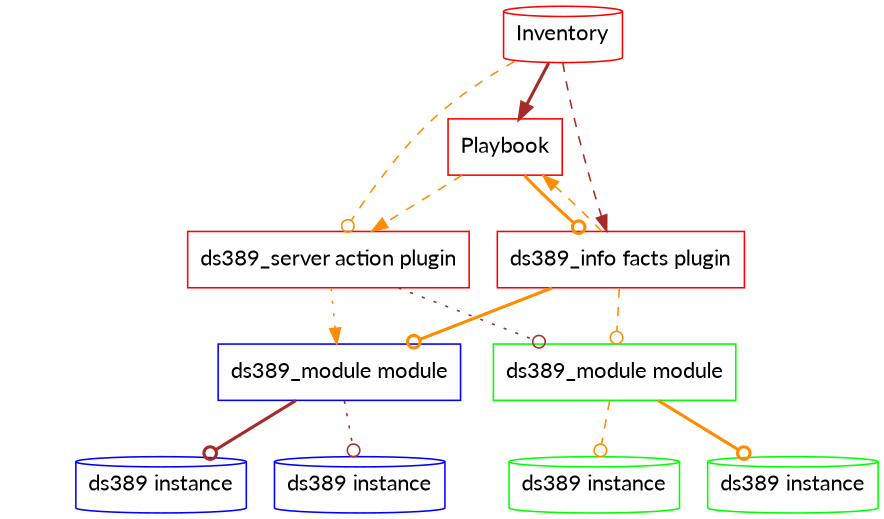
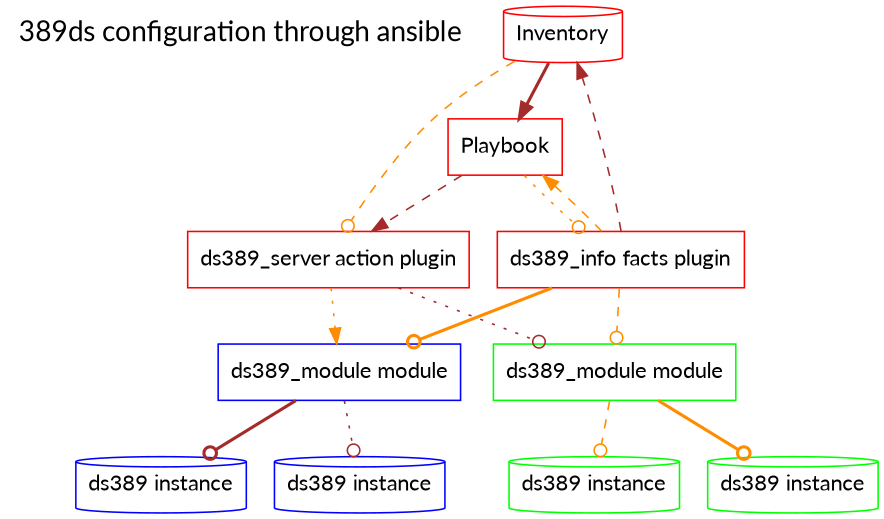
none -> (241, 34)
(580, 140) -> (604, 154)
(424, 199) -> (424, 199)
(549, 200) -> (549, 200)
